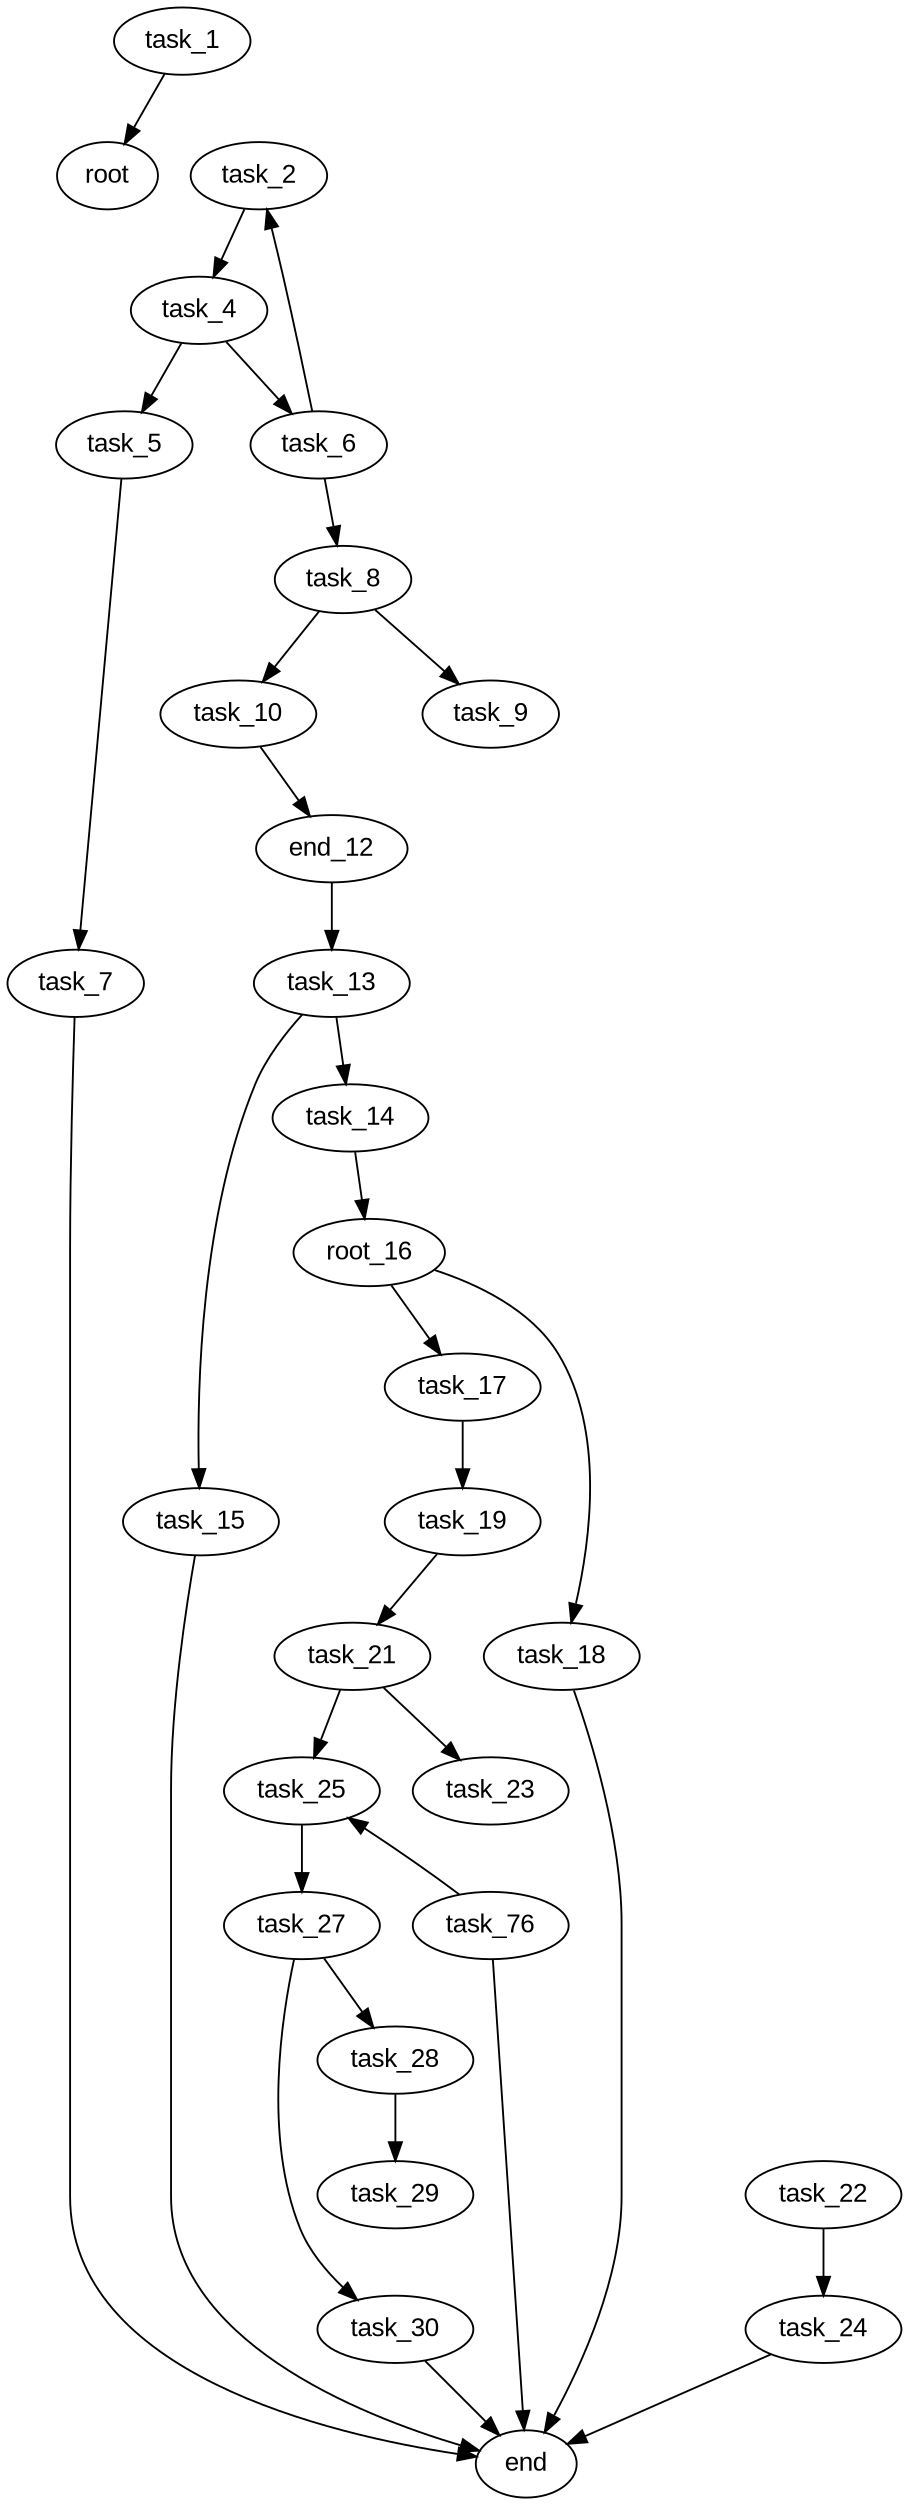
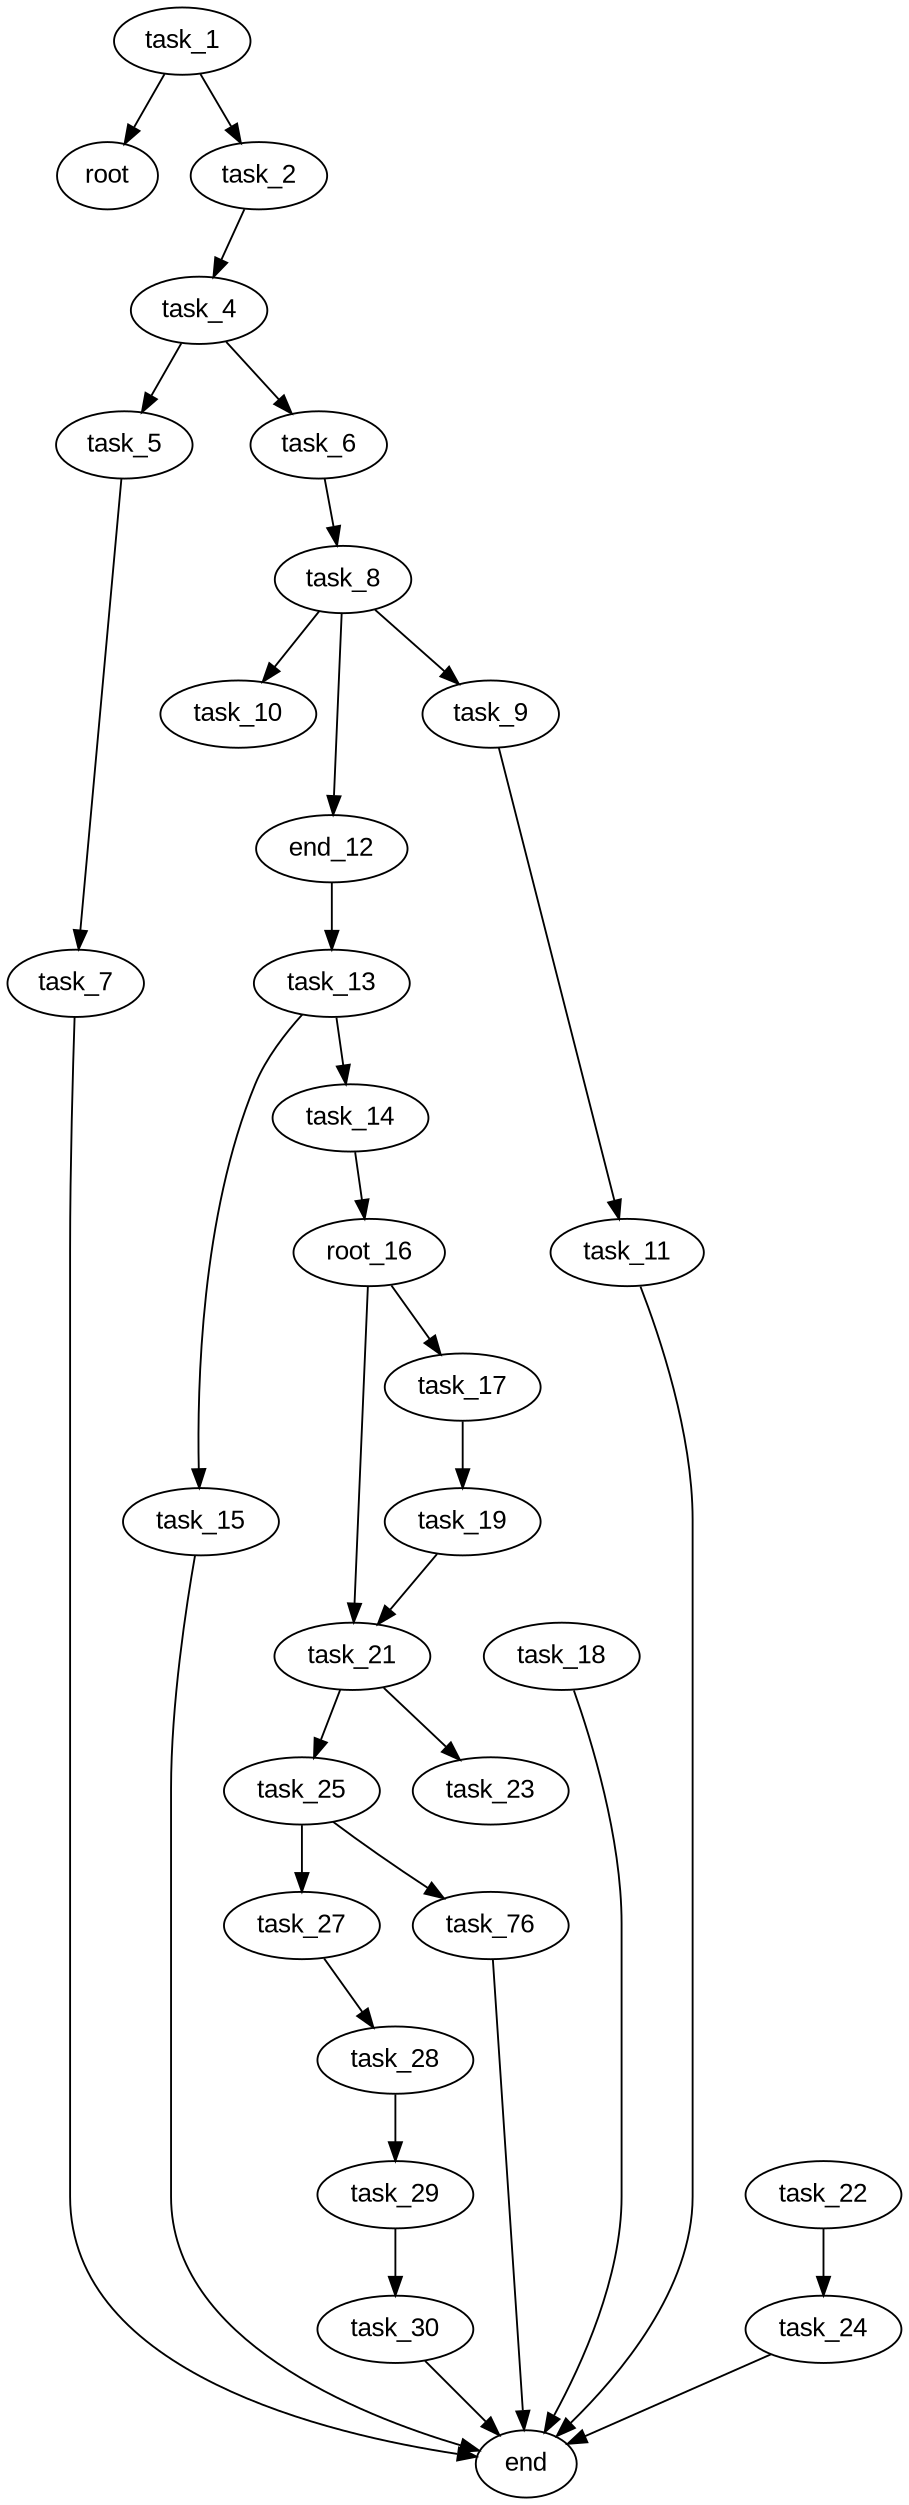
(293, 319) -> (216, 100)
(280, 774) -> (338, 705)
none -> (627, 1253)
(578, 1402) -> (361, 1445)
(412, 1861) -> (380, 1856)
(280, 2131) -> (395, 2253)
